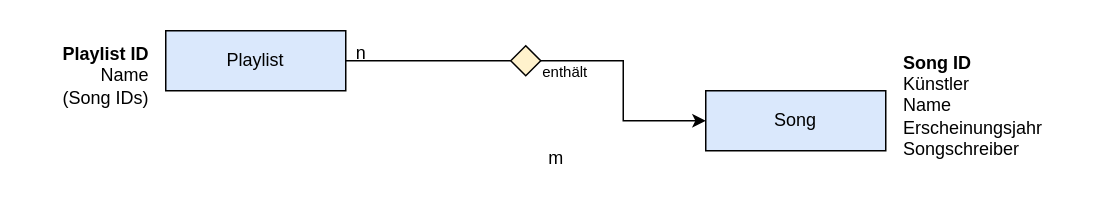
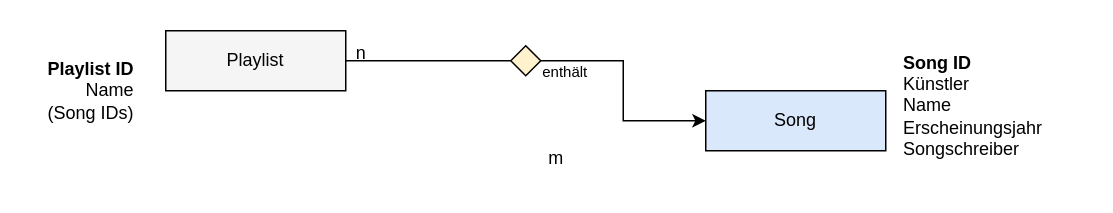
(256, 61) -> (256, 61)
(91, 76) -> (76, 91)
